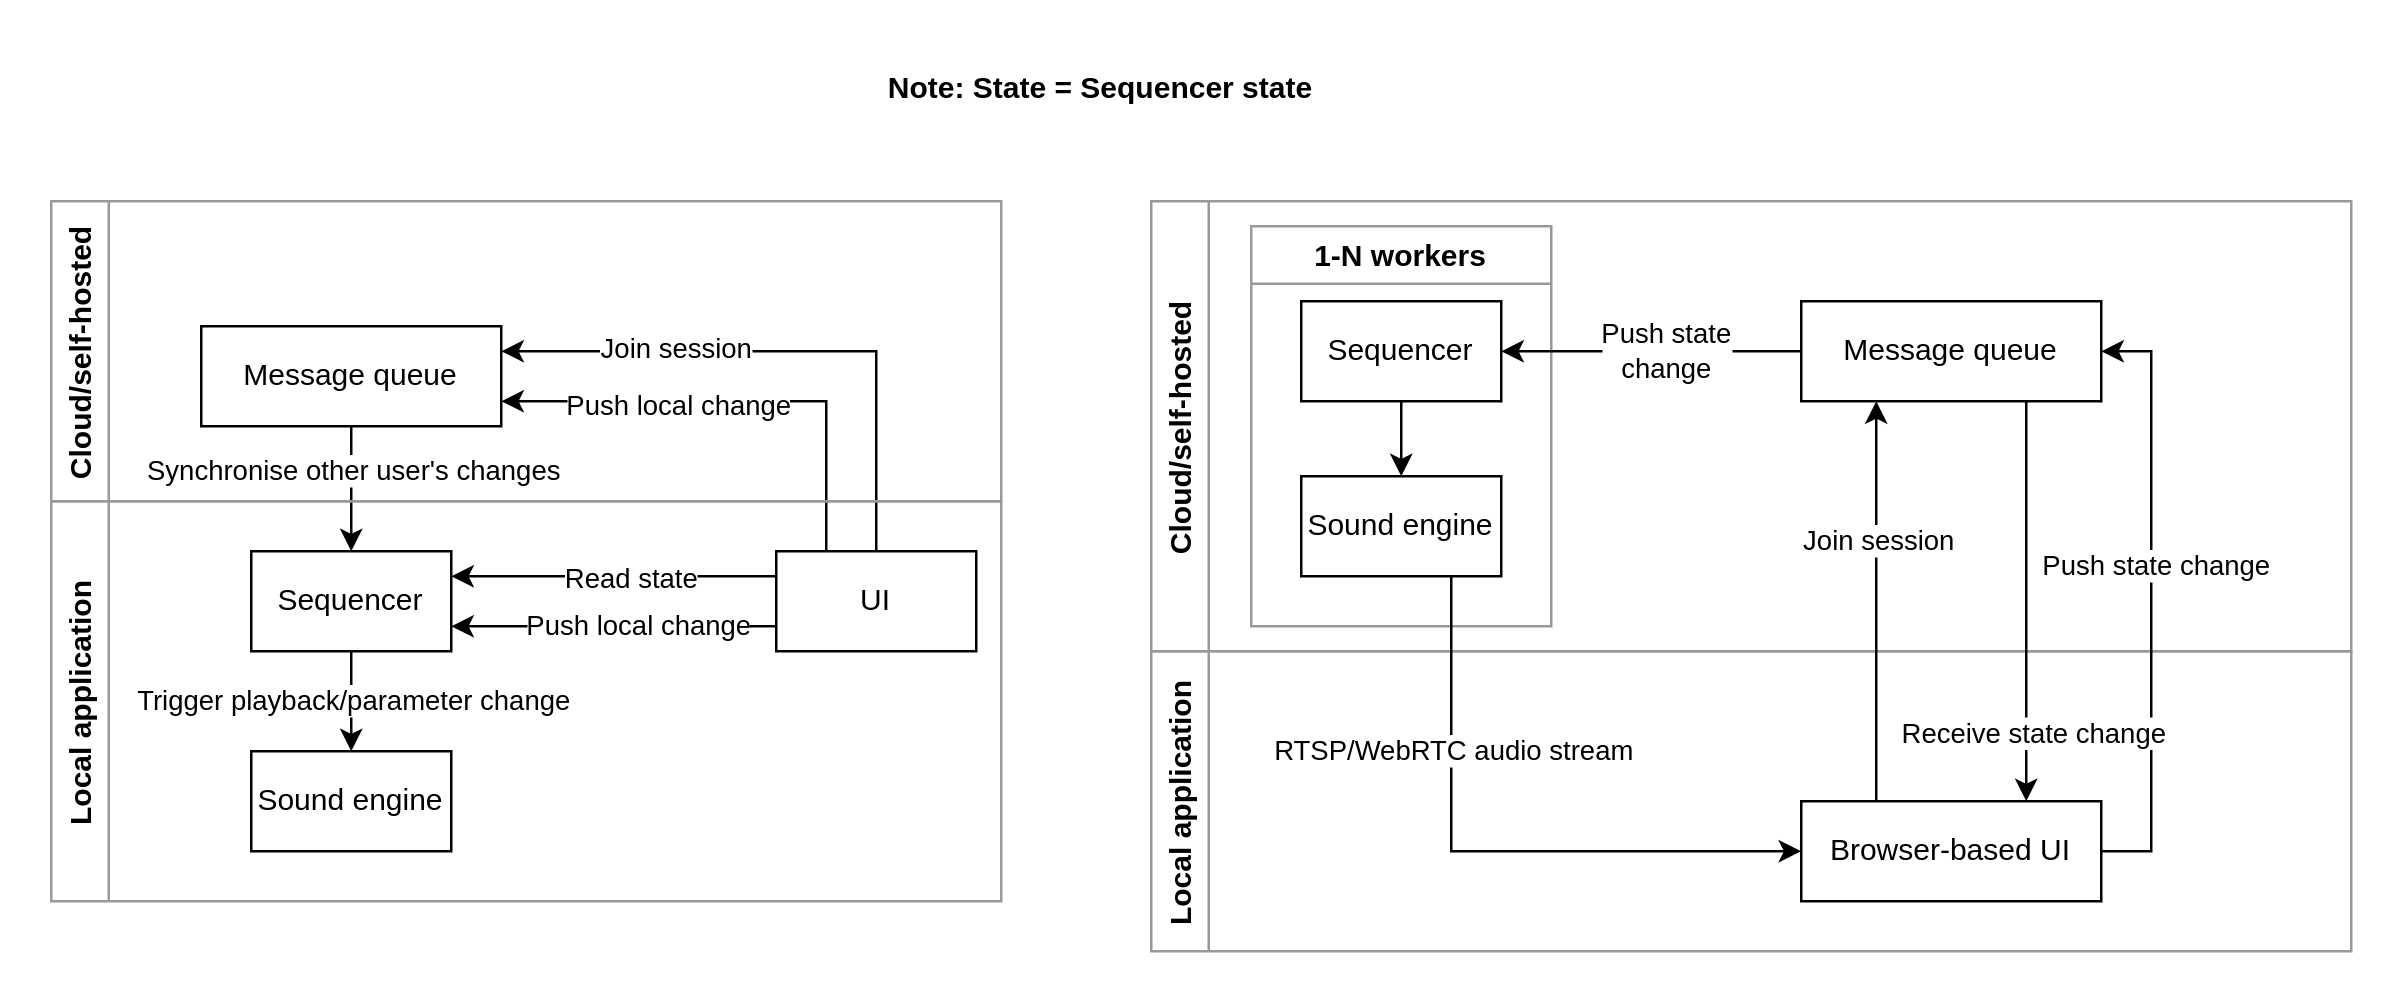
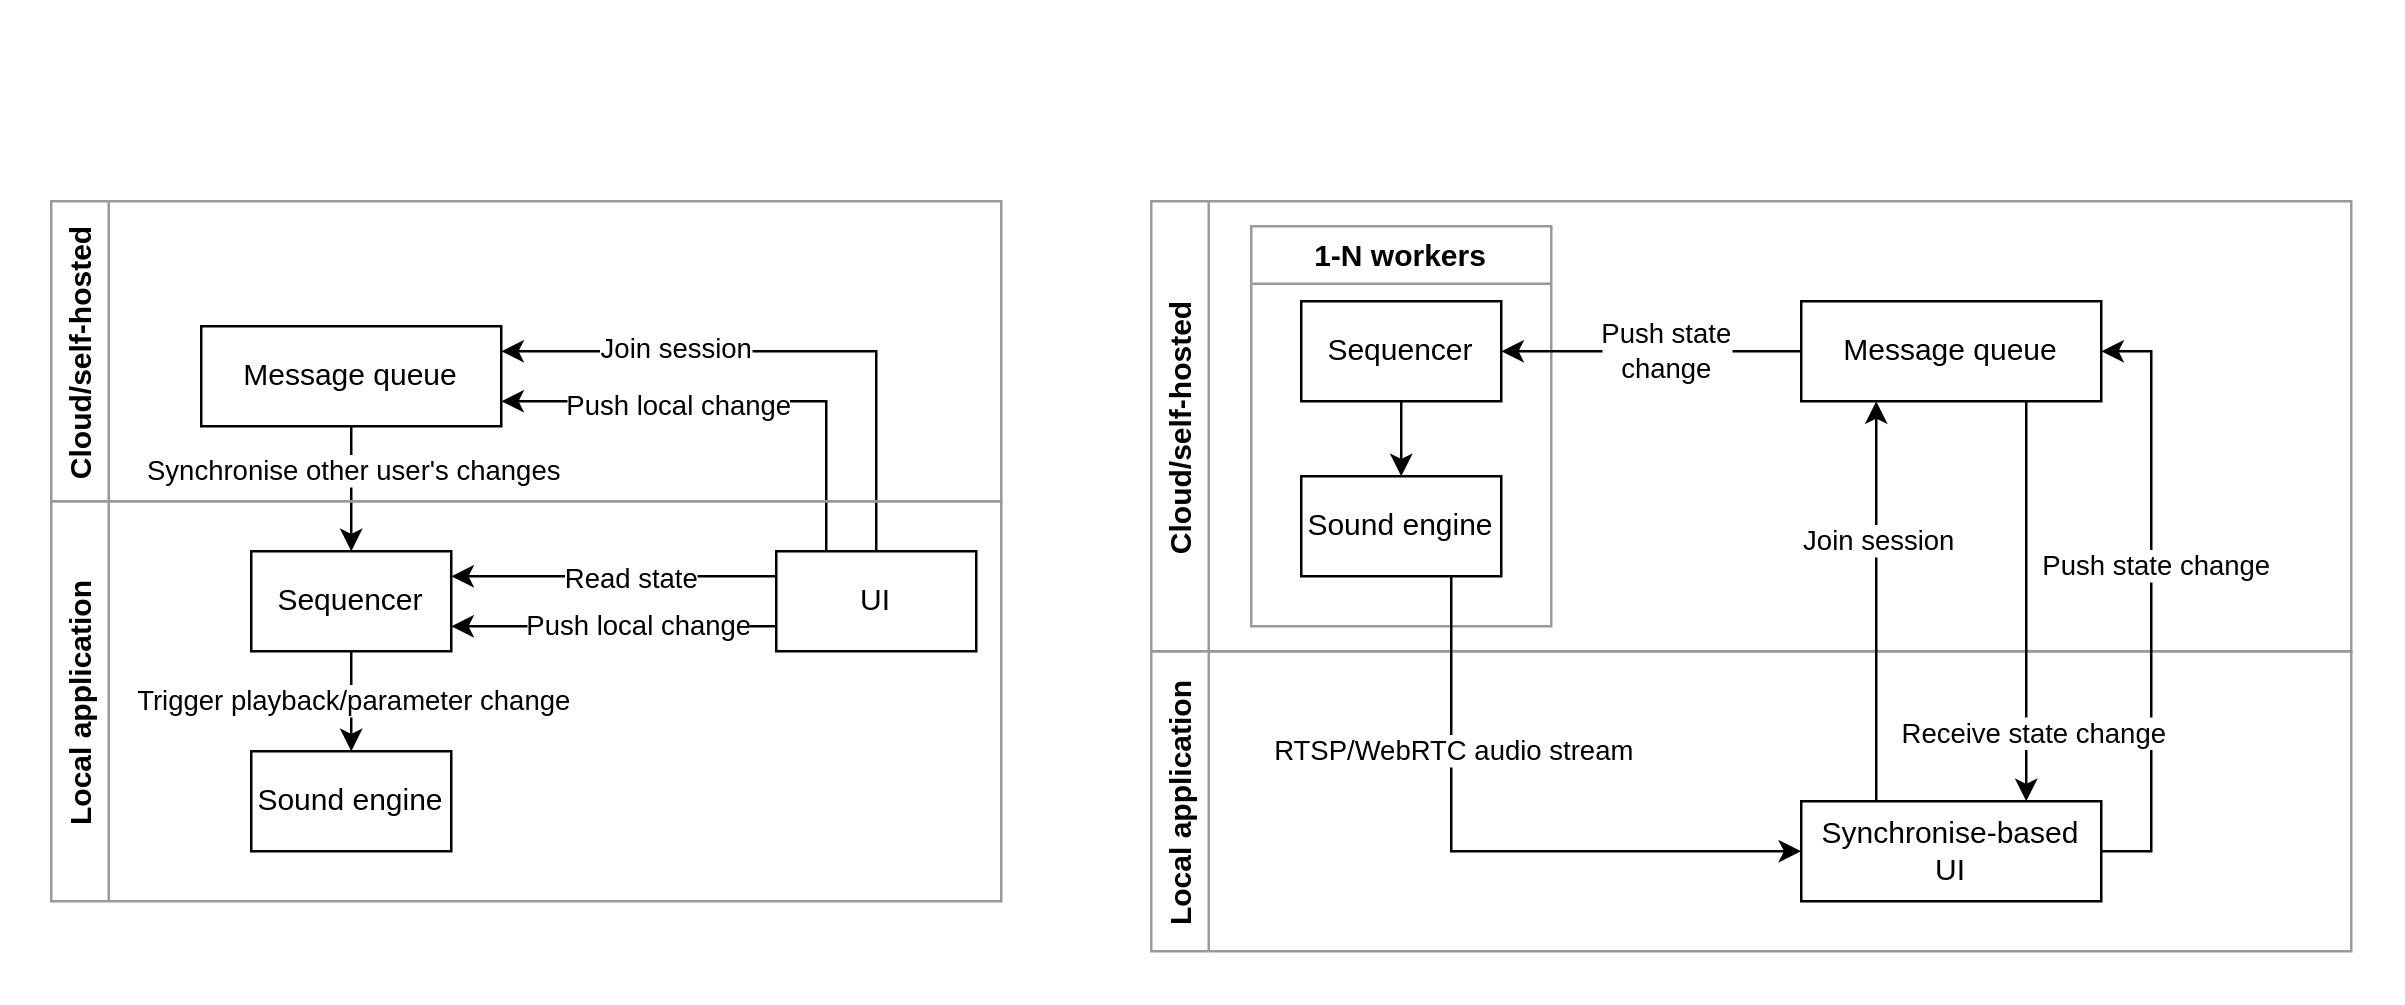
(1101, 89) -> none
(1951, 851) -> (1951, 851)
